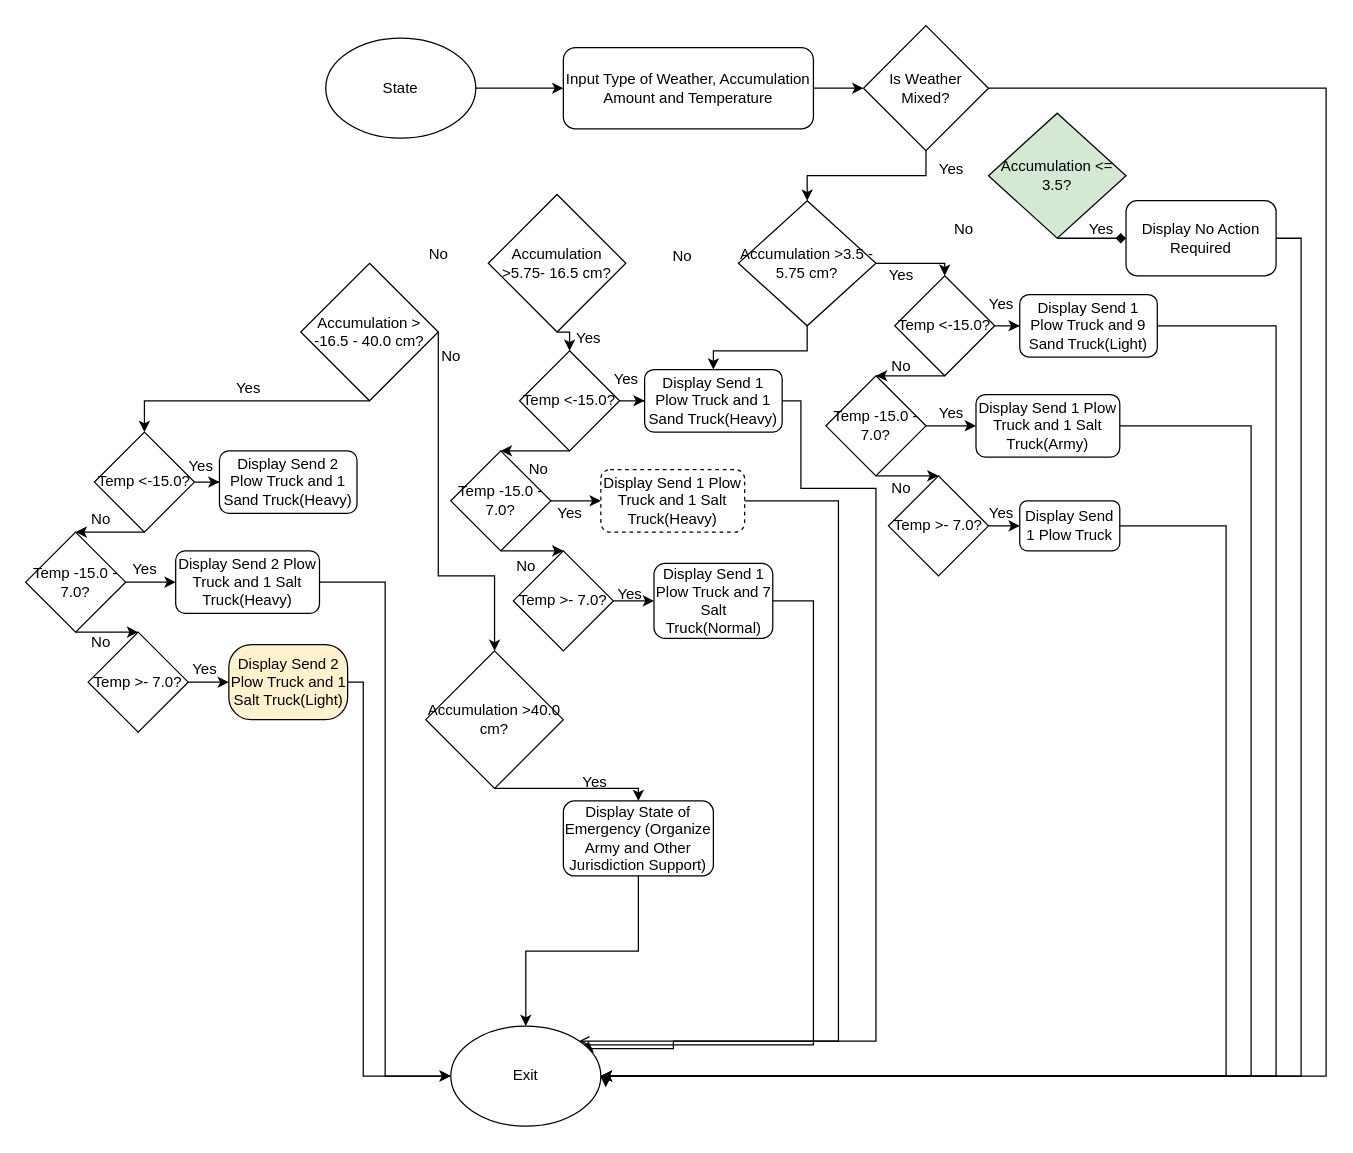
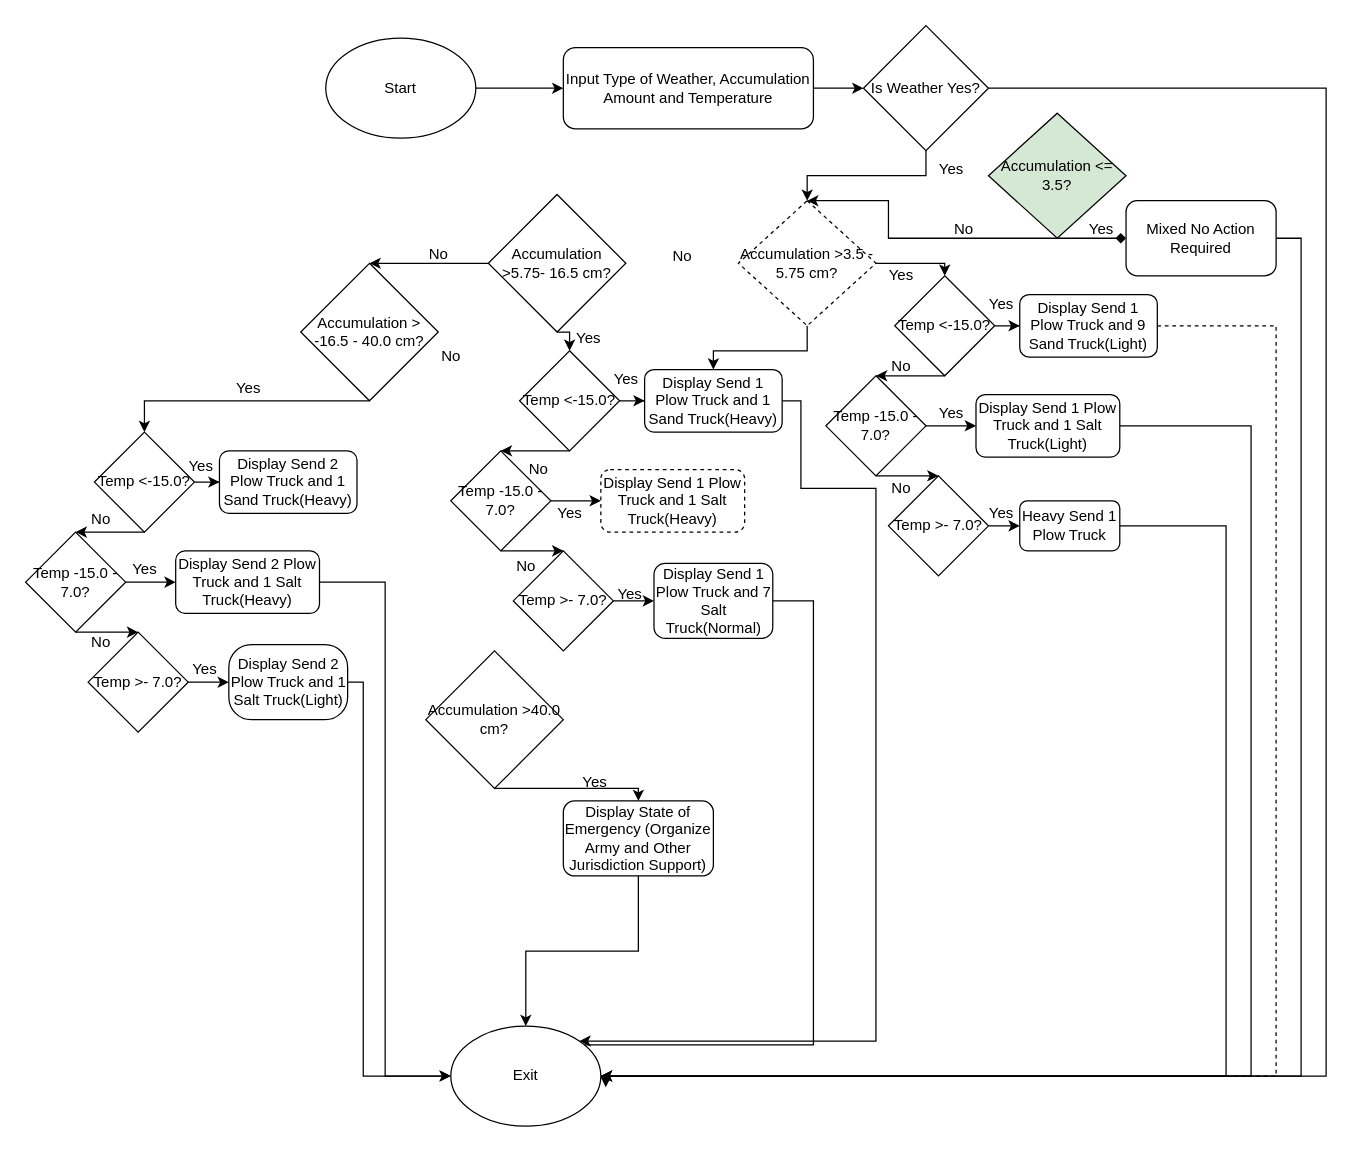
(401, 88) -> (401, 88)
(926, 88) -> (926, 88)
none -> (916, 238)
(1201, 238) -> (1201, 238)
none -> (433, 263)
(807, 263) -> (807, 263)
(1048, 426) -> (1048, 426)
(438, 515) -> none
(1069, 526) -> (1069, 526)
(1276, 641) -> (1276, 641)
(288, 682) -> (288, 682)
(838, 722) -> none
(587, 1041) -> (589, 1041)
